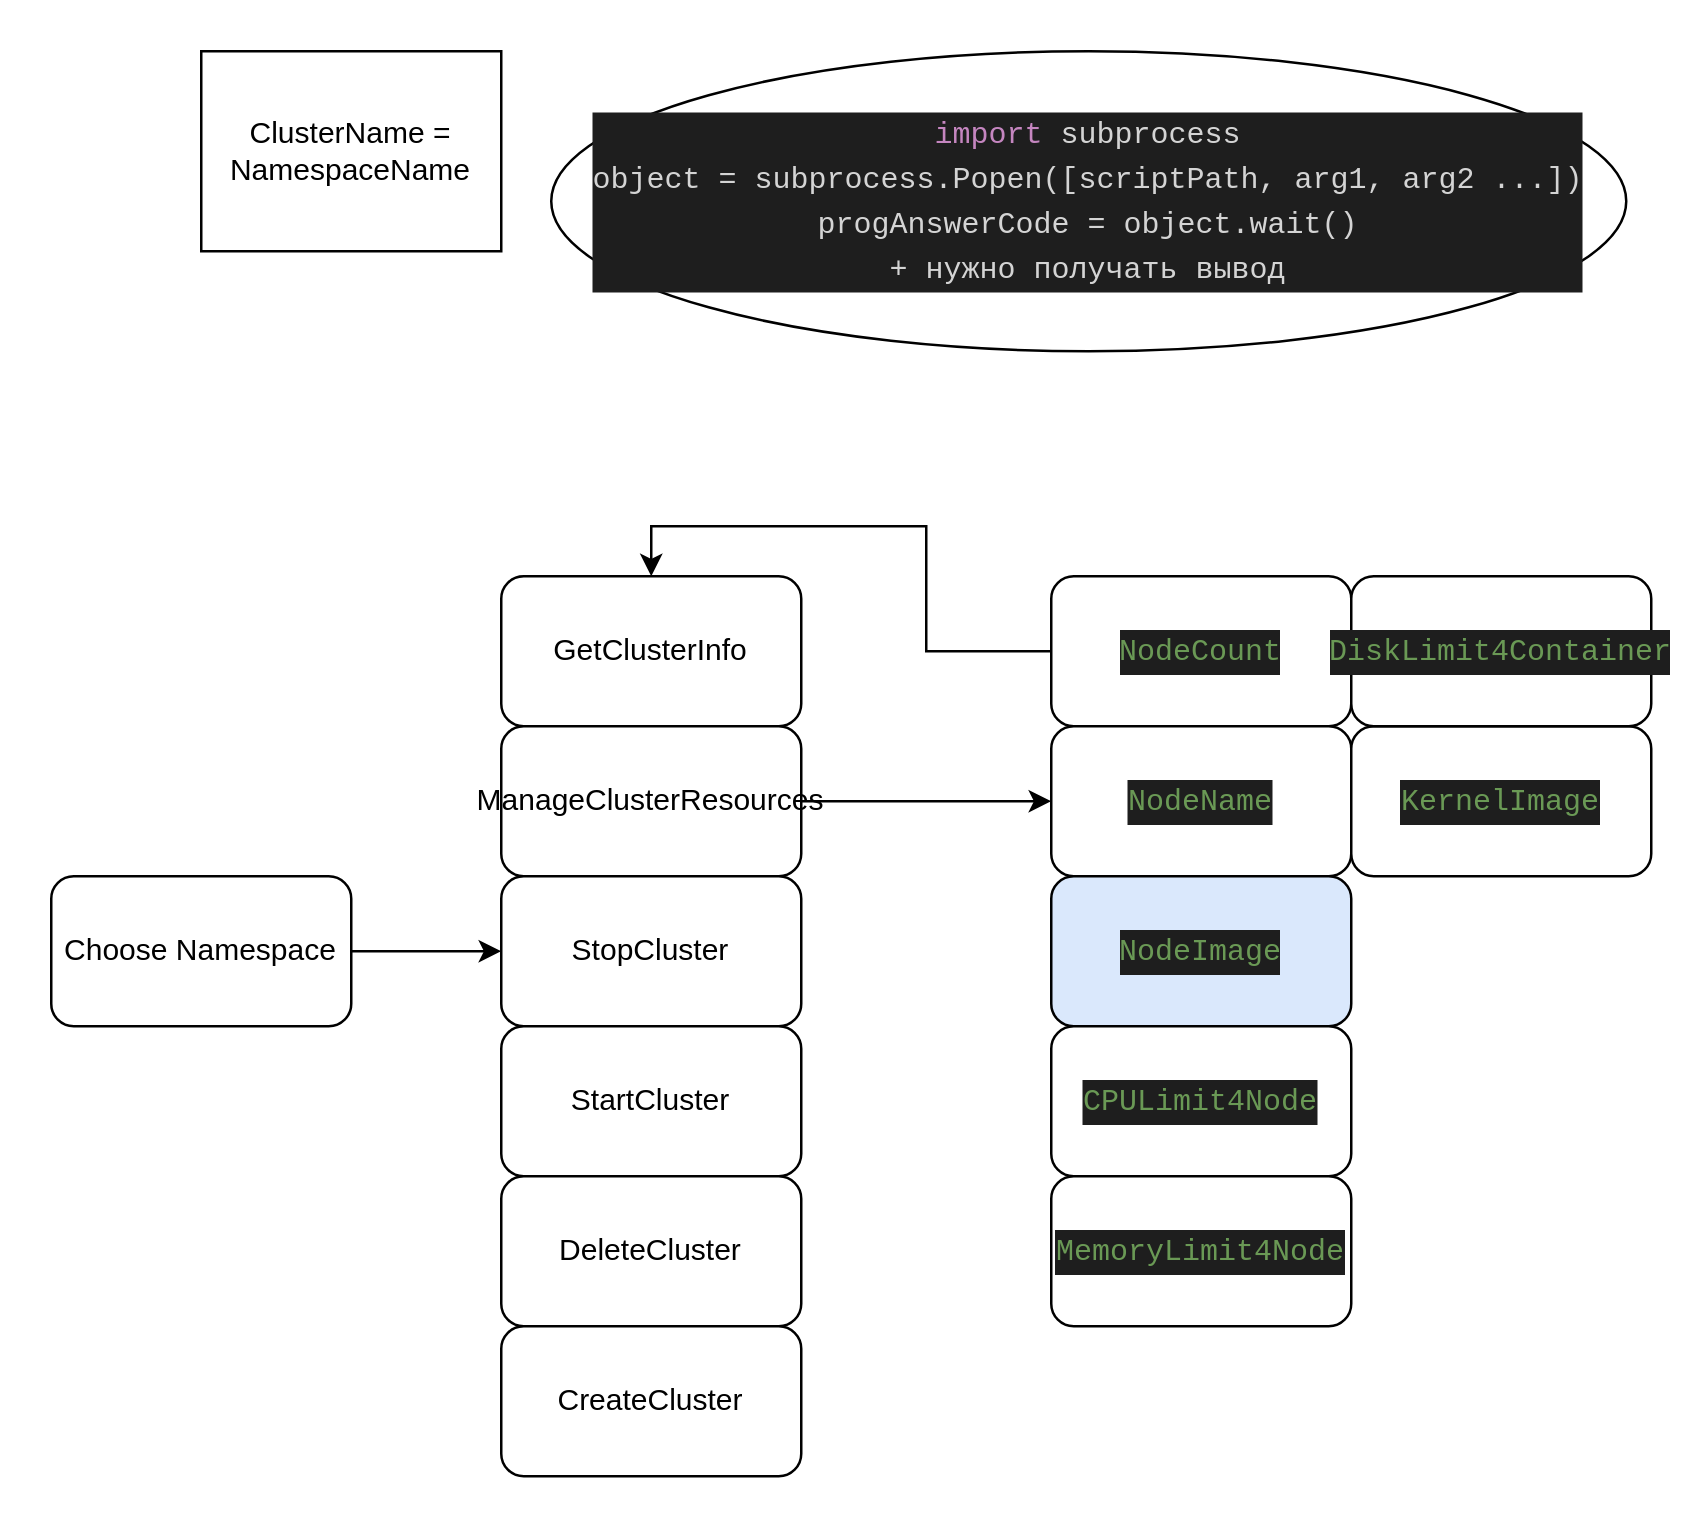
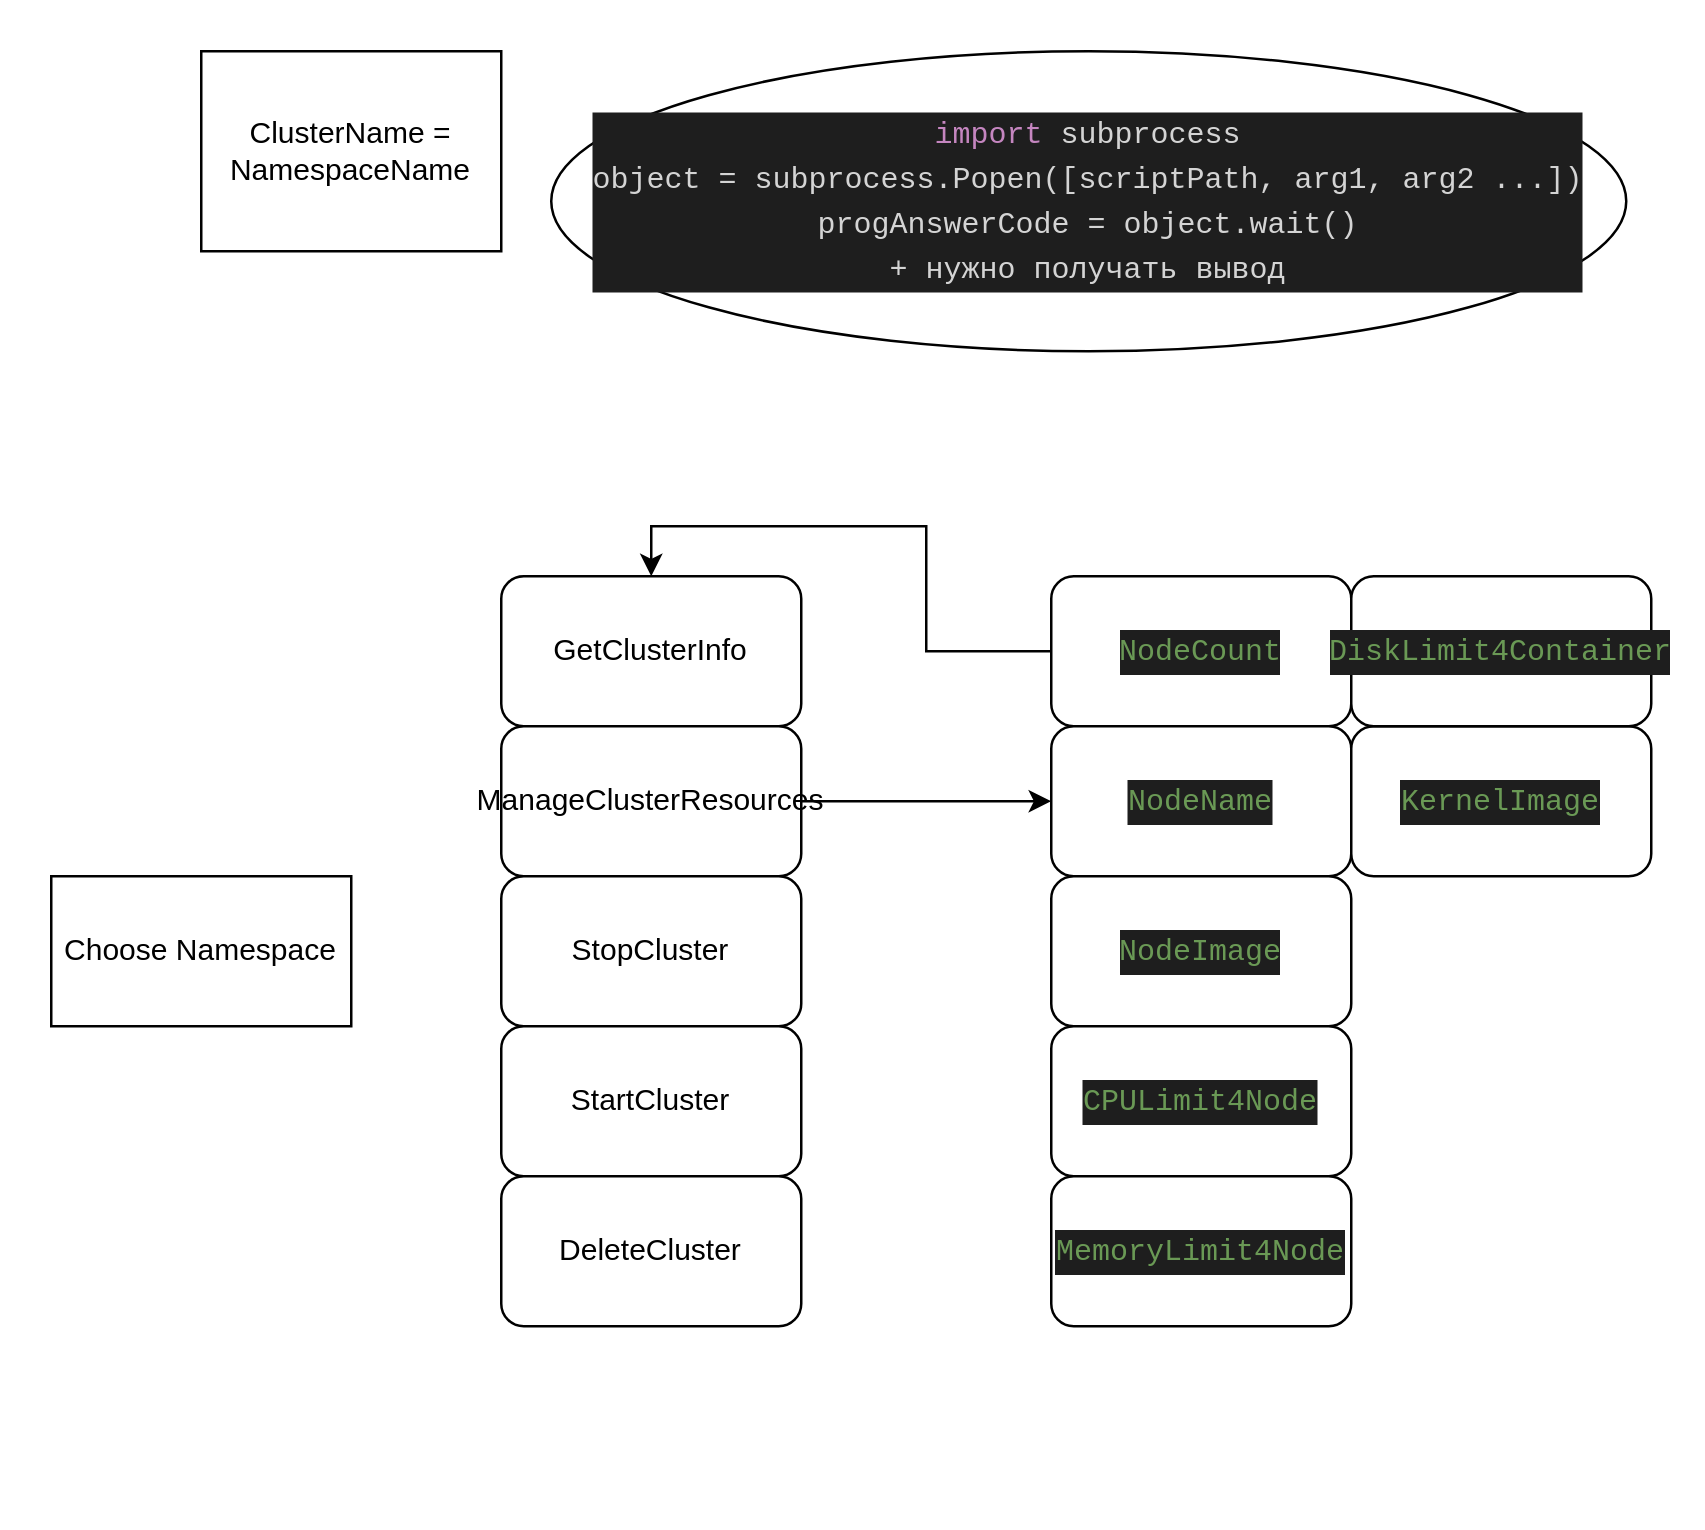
(201, 951) -> (201, 951)
(418, 951) -> none
(1201, 951) -> (1201, 951)
(651, 1401) -> none
